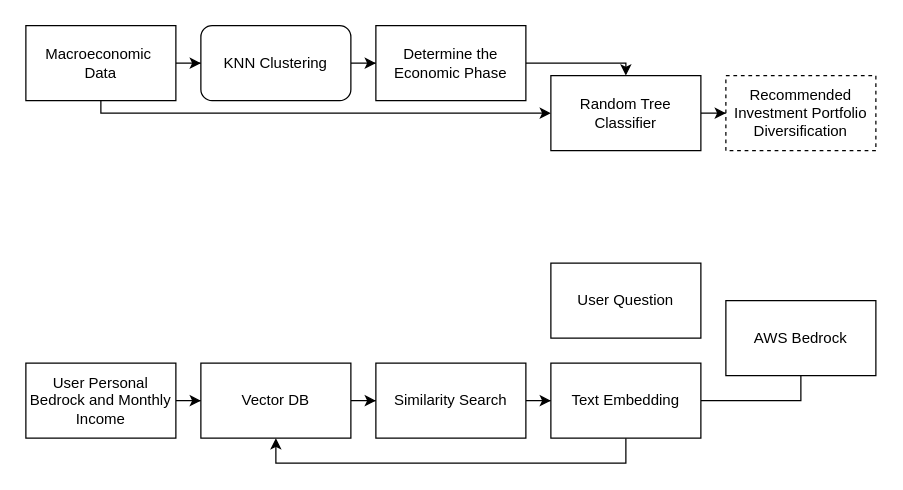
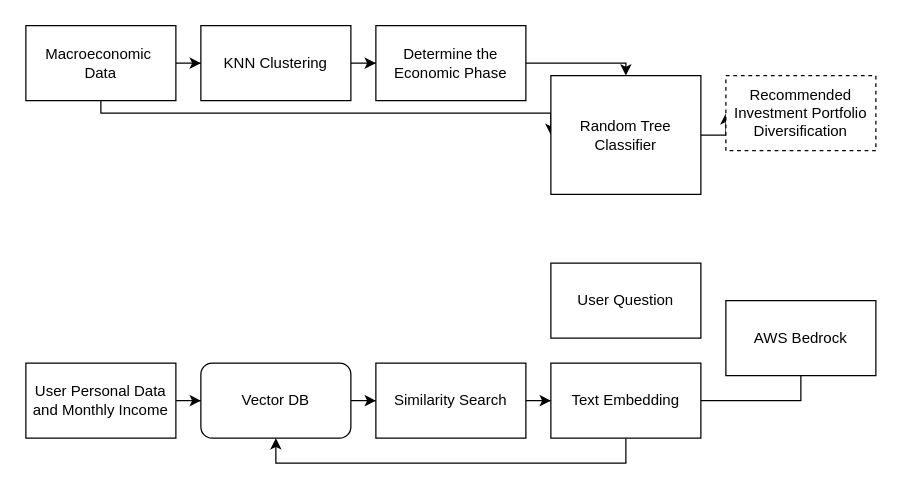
(276, 63) -> (276, 63)
(626, 113) -> (626, 135)
(101, 401) -> (101, 401)
(276, 401) -> (276, 401)
